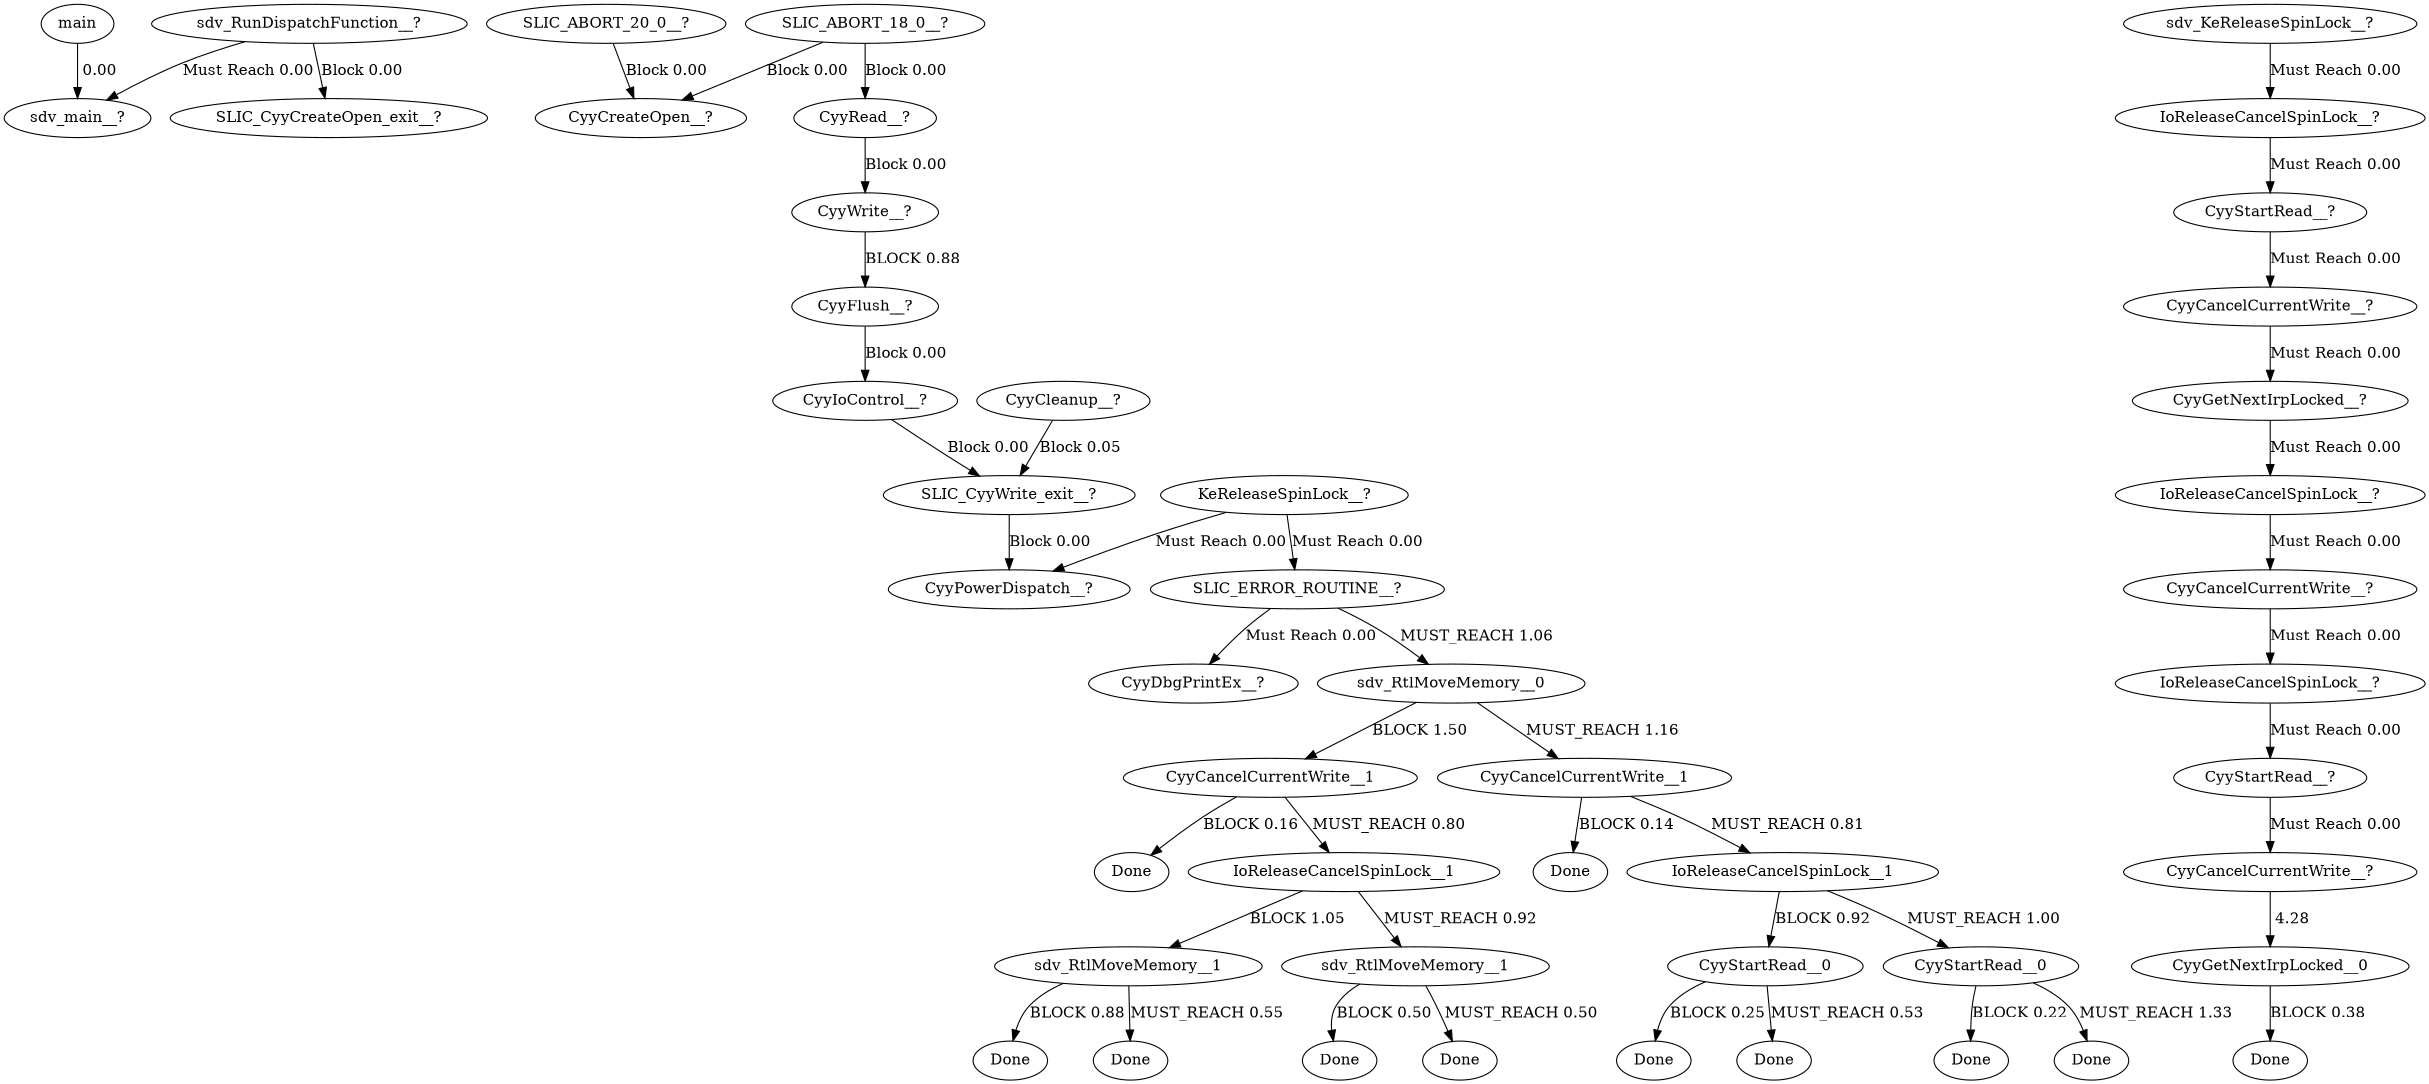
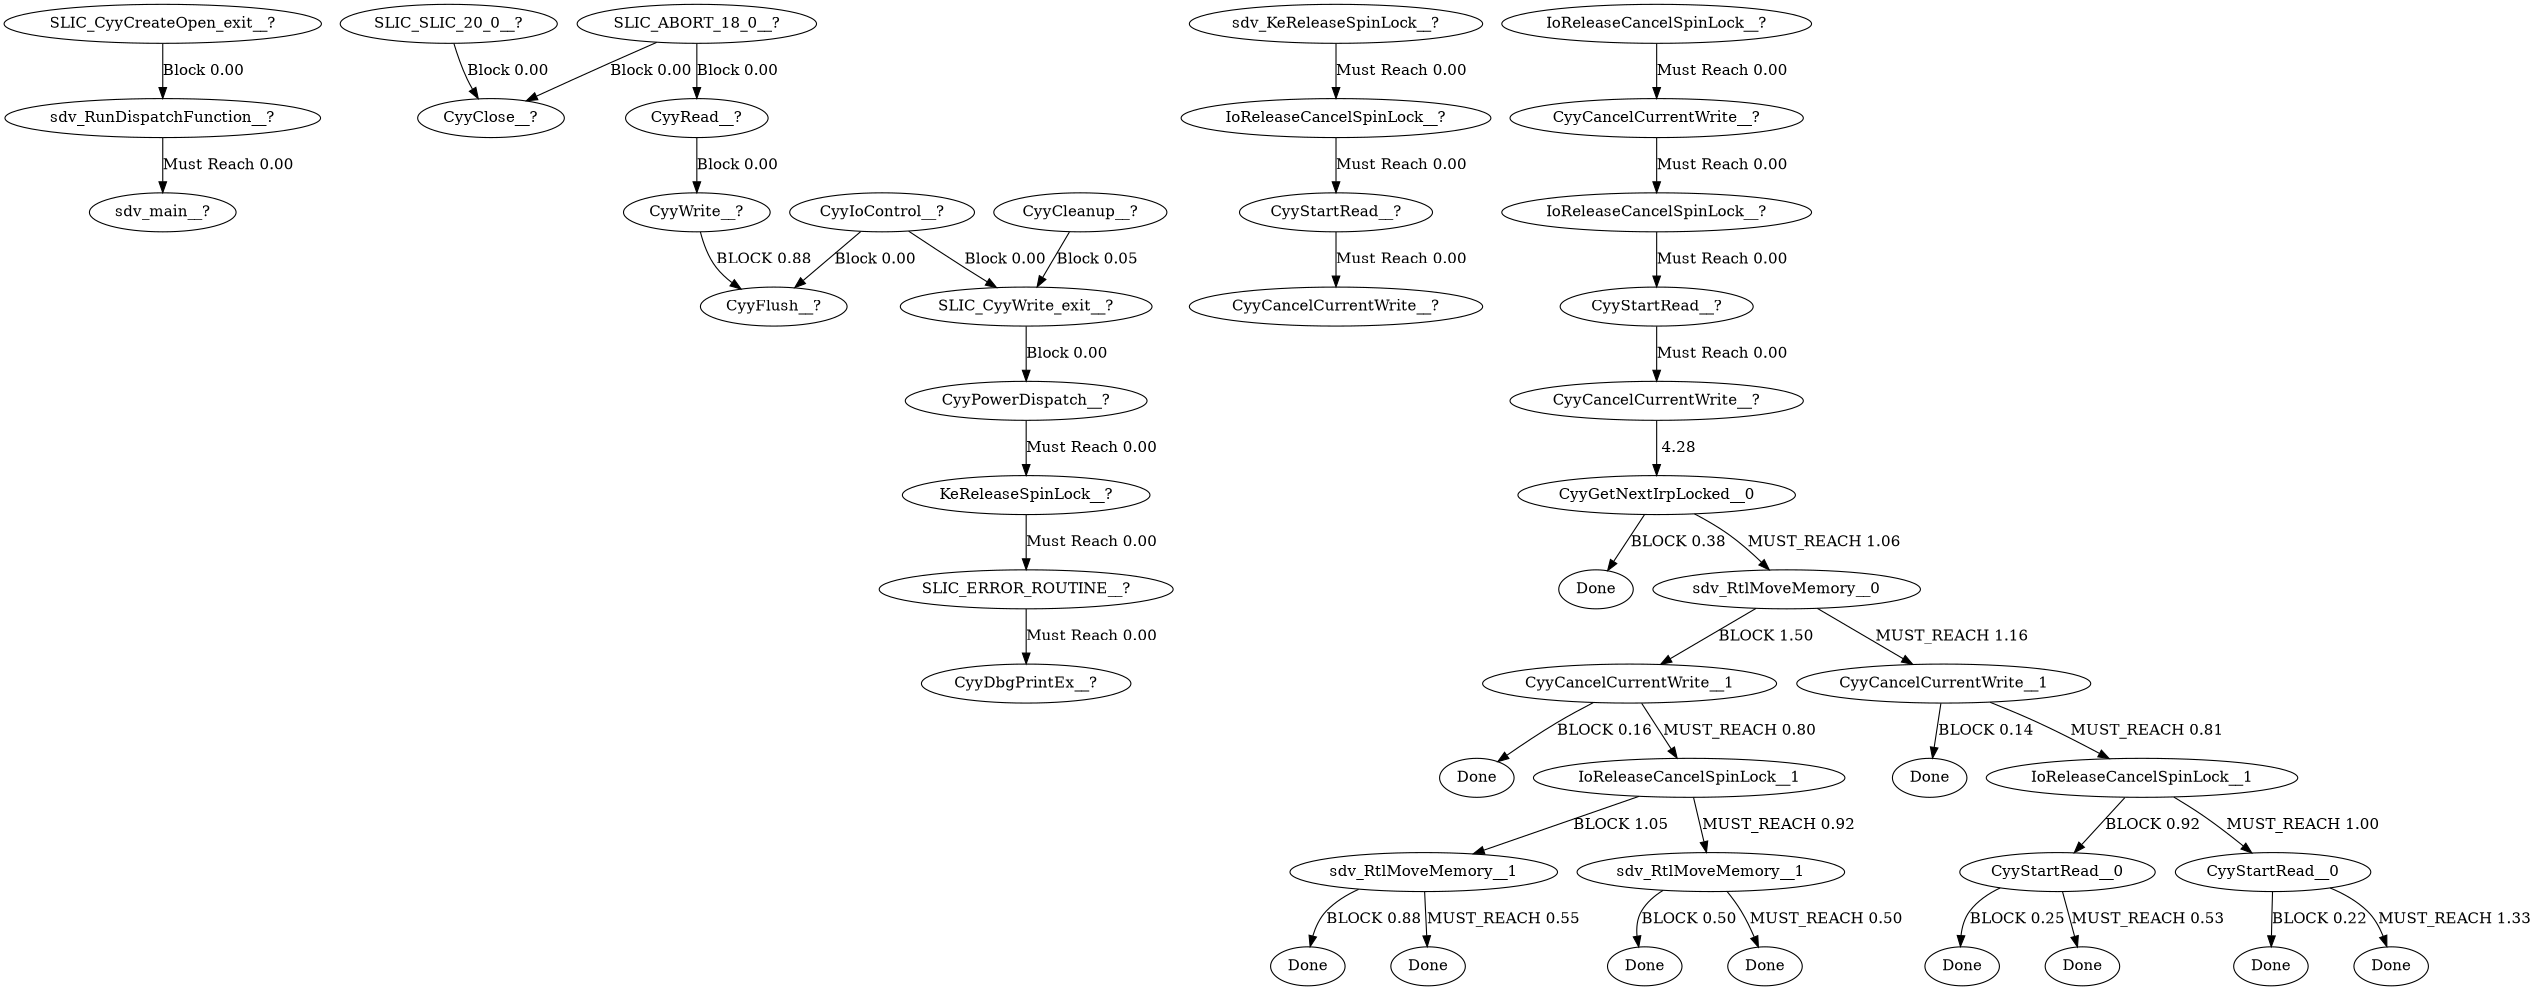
(78, 24) -> none
(606, 24) -> (449, 24)
(318, 66) -> (163, 66)
(641, 118) -> (491, 118)
(865, 348) -> (832, 256)
(2270, 401) -> none
(1144, 538) -> (1026, 443)
(1380, 631) -> (1730, 535)
